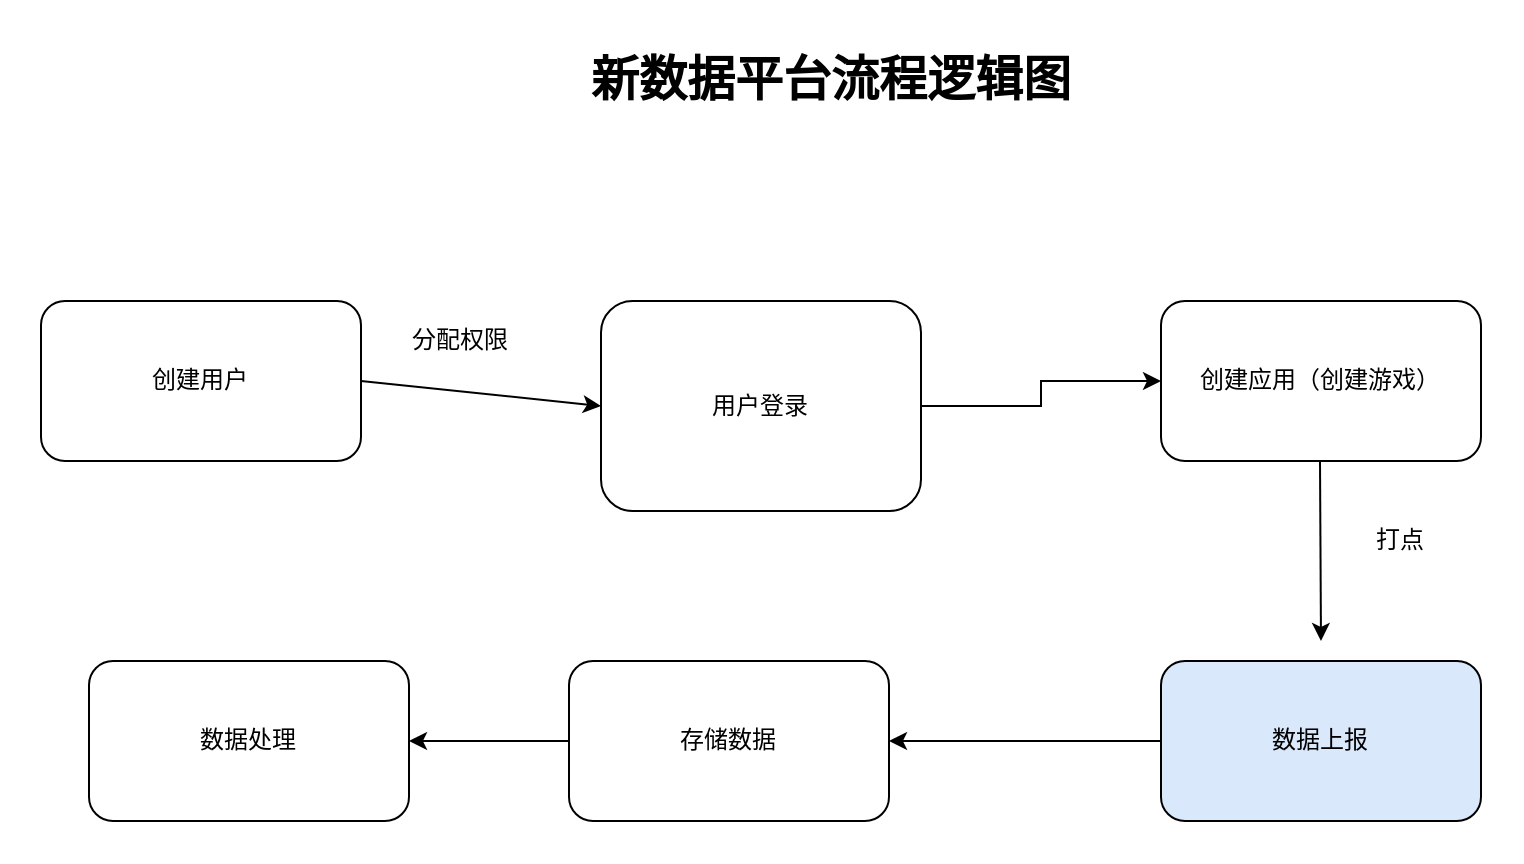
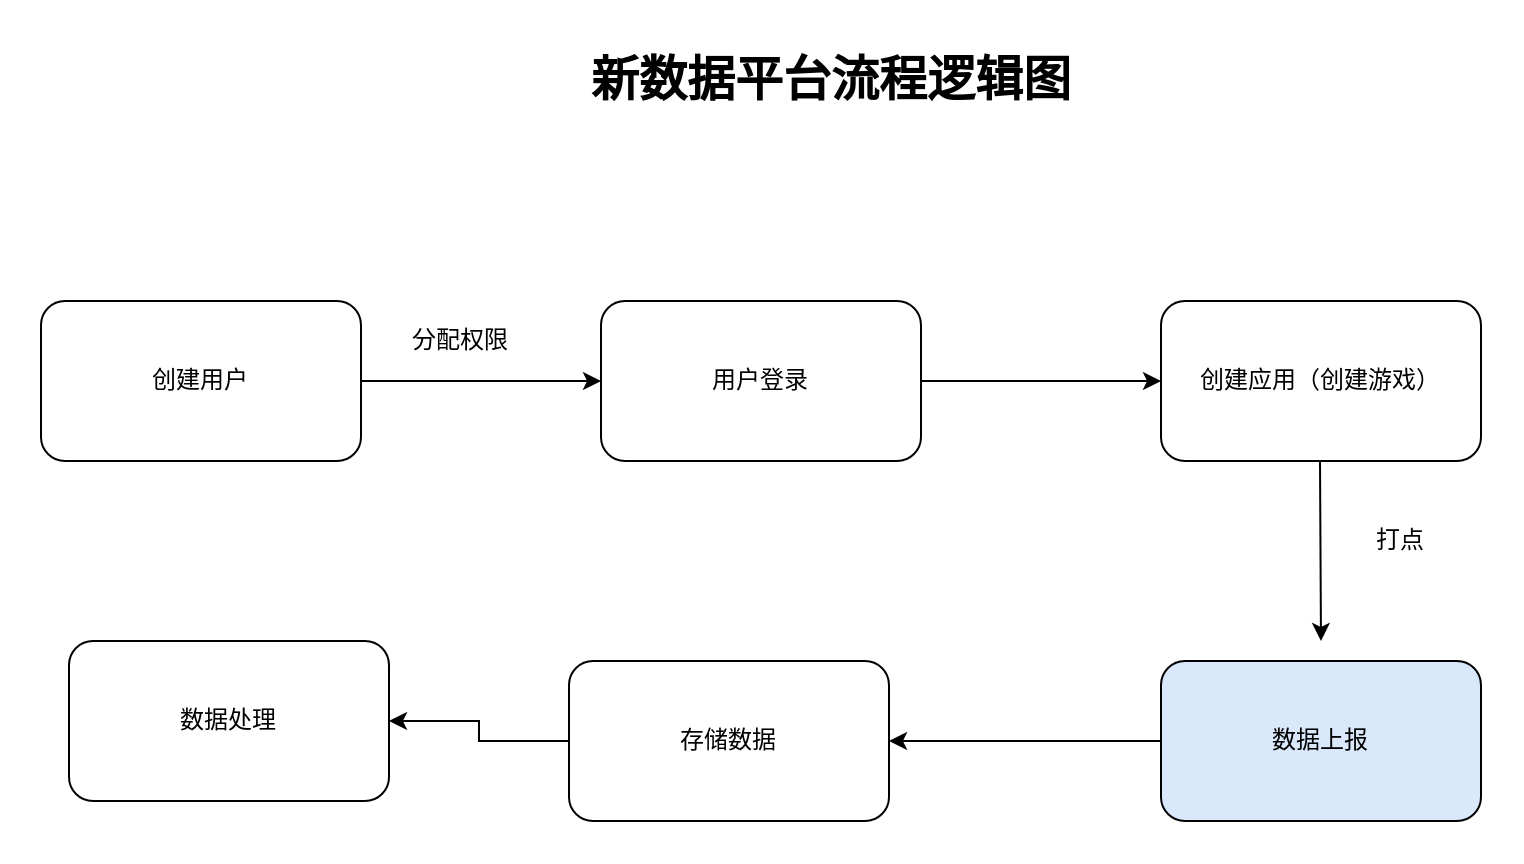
(761, 406) -> (761, 381)
(249, 741) -> (229, 721)
